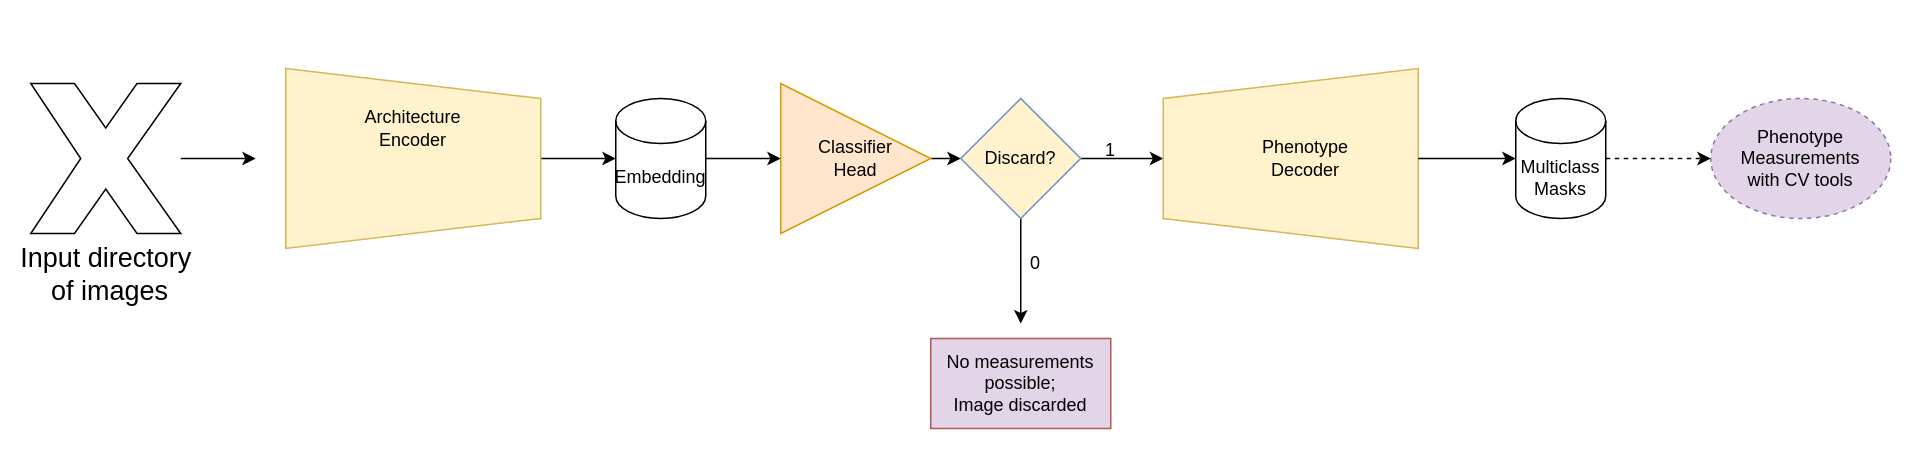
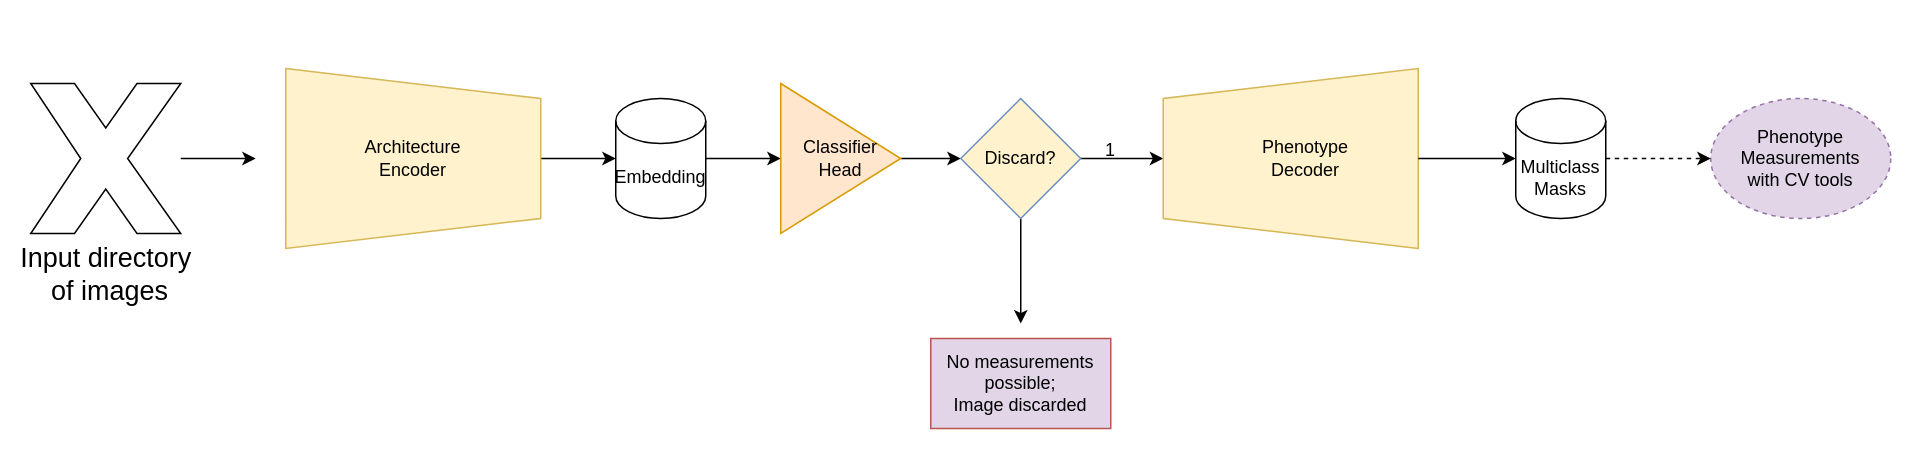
(413, 128) -> (413, 158)
(856, 158) -> (841, 158)
(1036, 263) -> none
